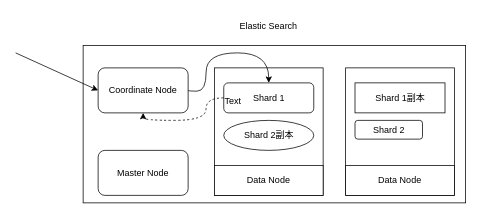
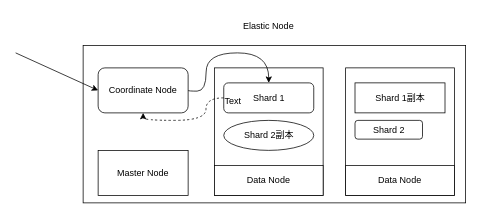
(269, 27) -> (269, 27)
(143, 173) -> (143, 173)
